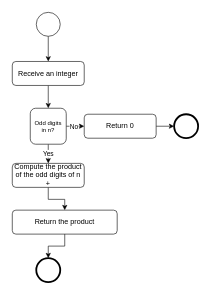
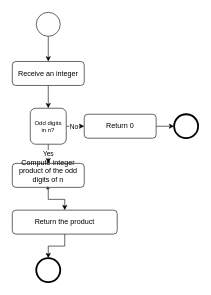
(48, 176) -> (48, 176)
